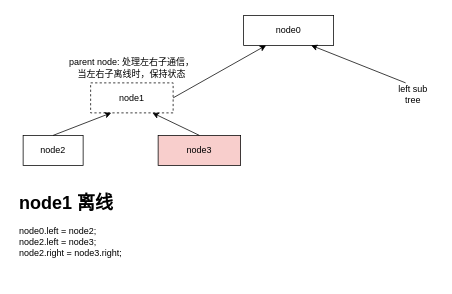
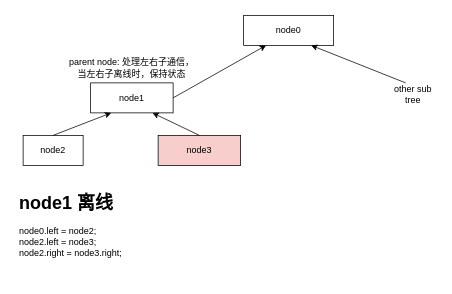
(413, 94) -> (413, 94)
(132, 98) -> (132, 98)
